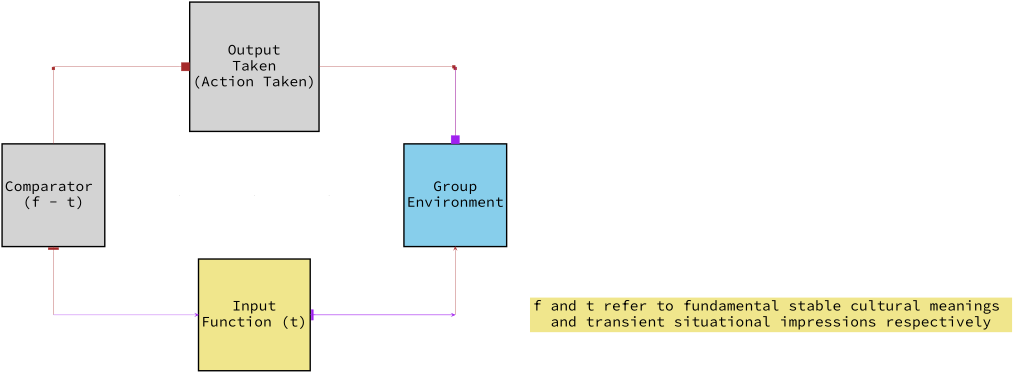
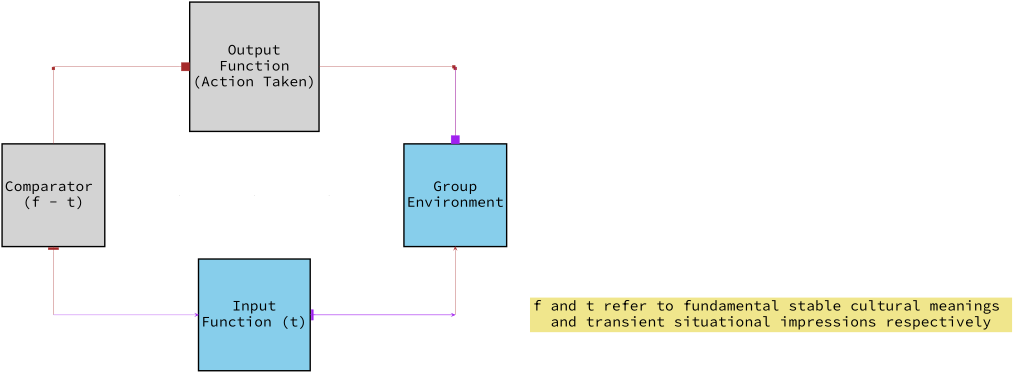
(254, 67) -> (254, 67)
(254, 315) -> (254, 315)
